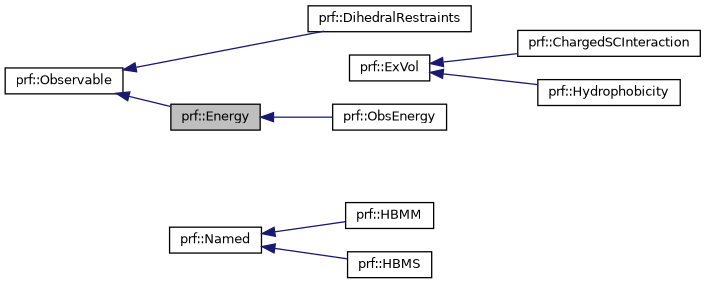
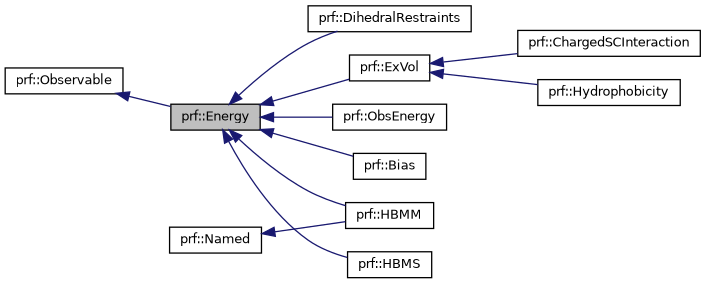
(230, 49) -> (285, 58)
none -> (311, 90)
none -> (390, 166)
none -> (288, 179)
(311, 254) -> (277, 212)
